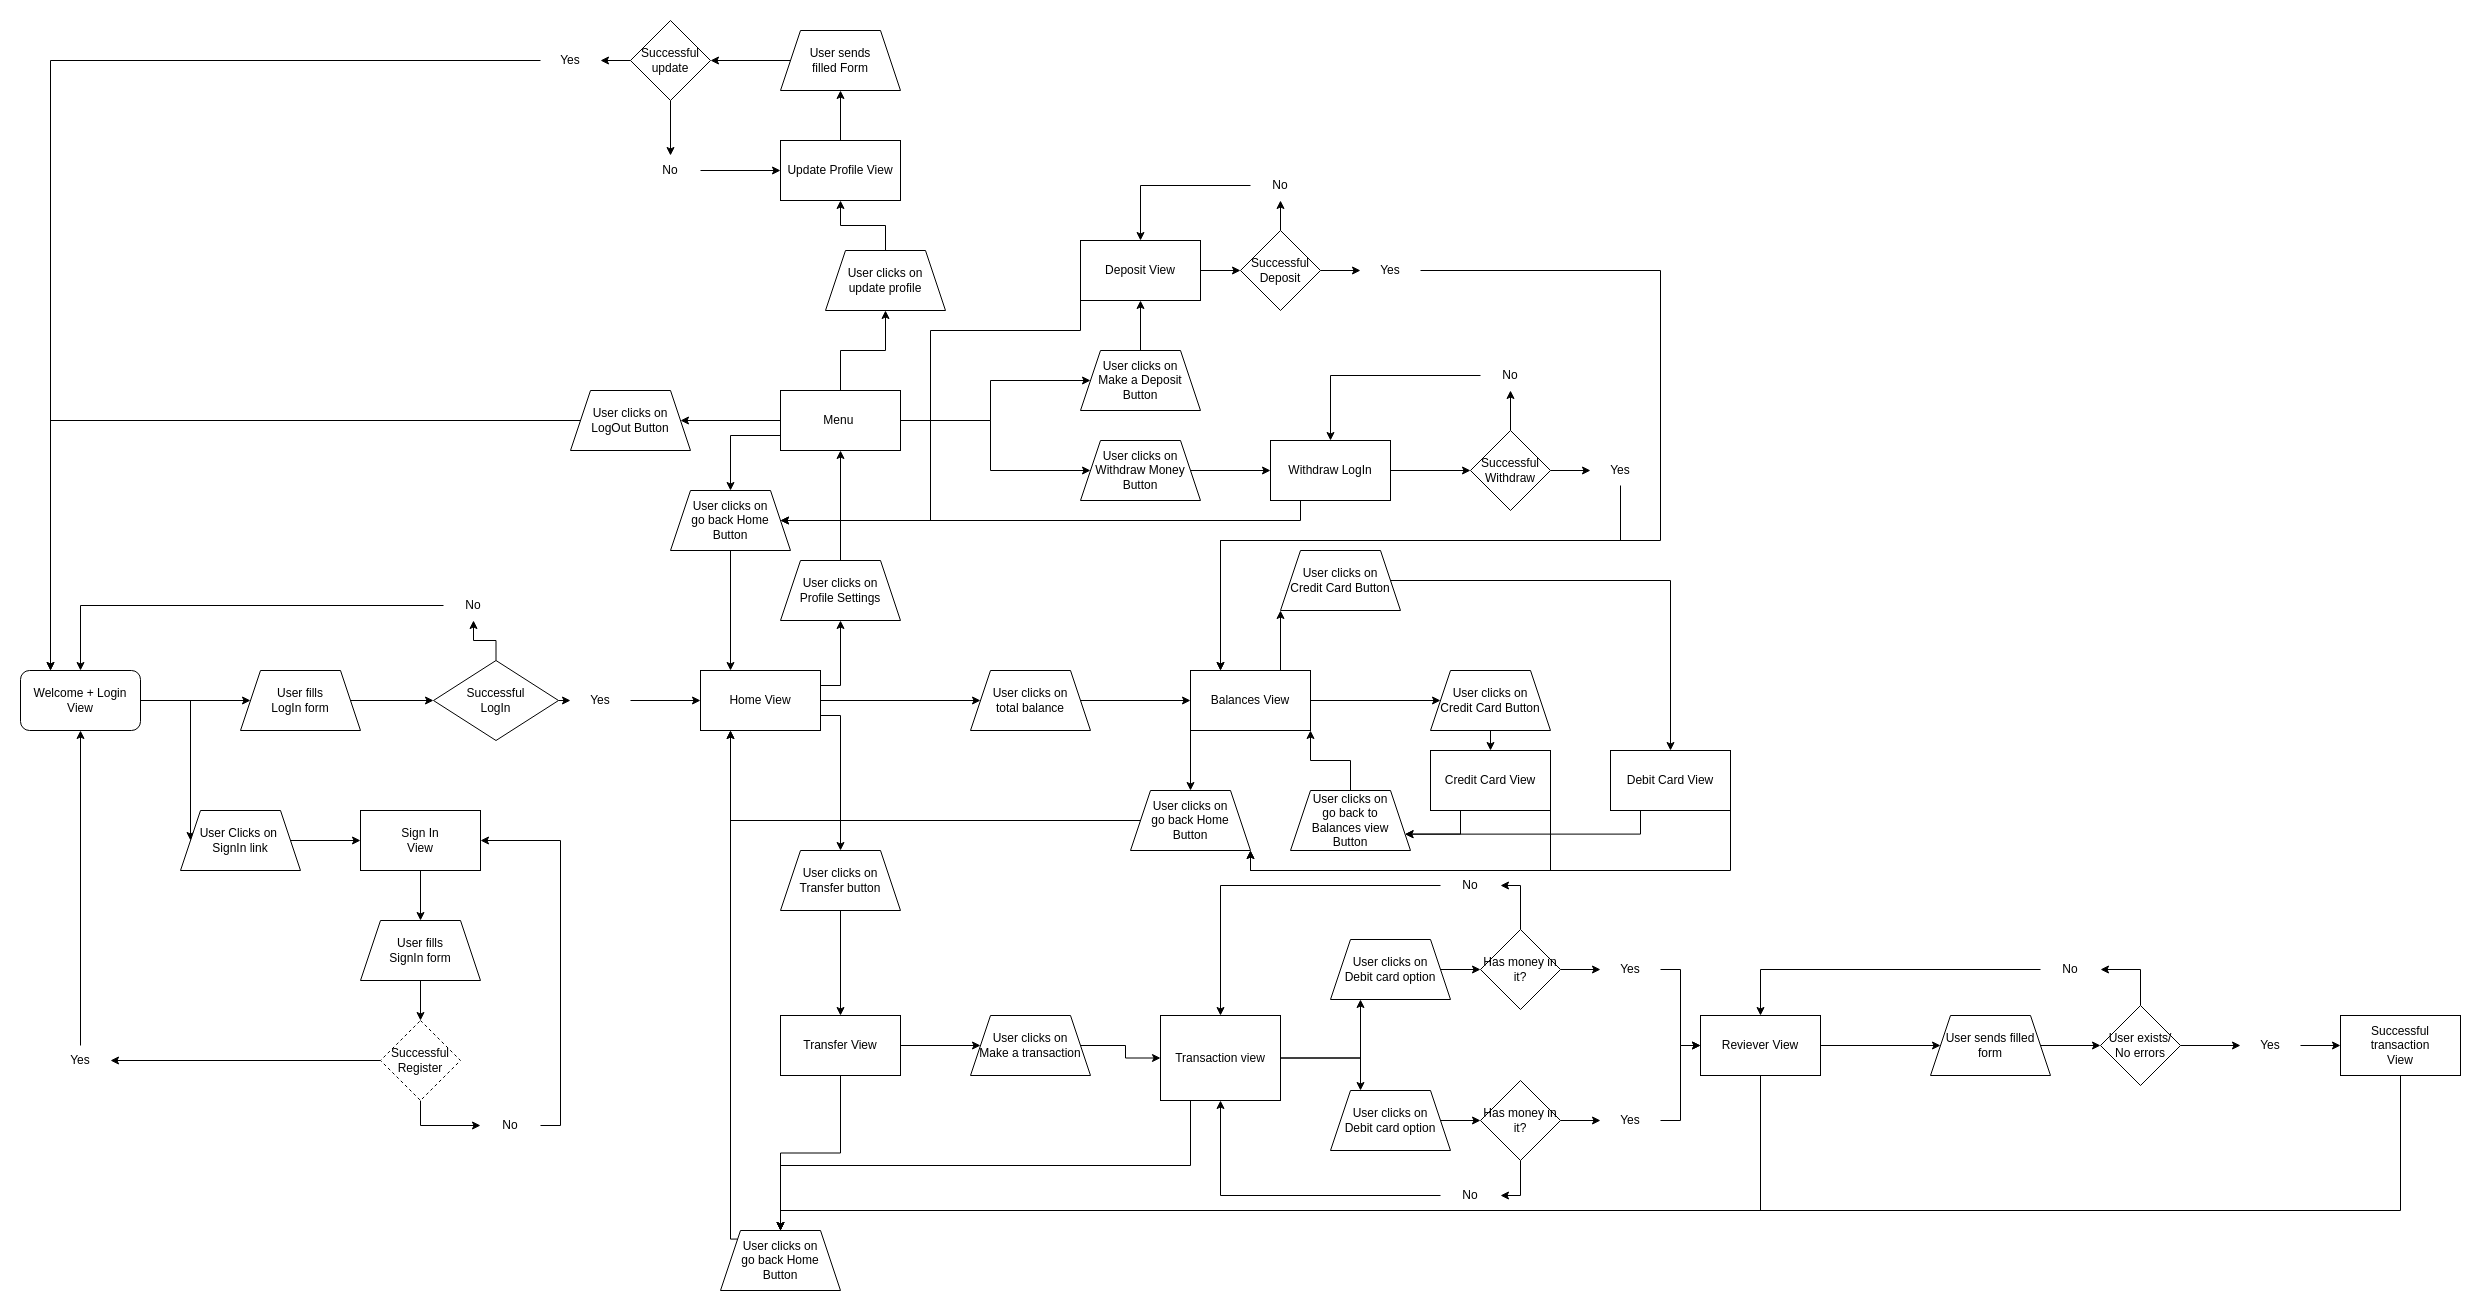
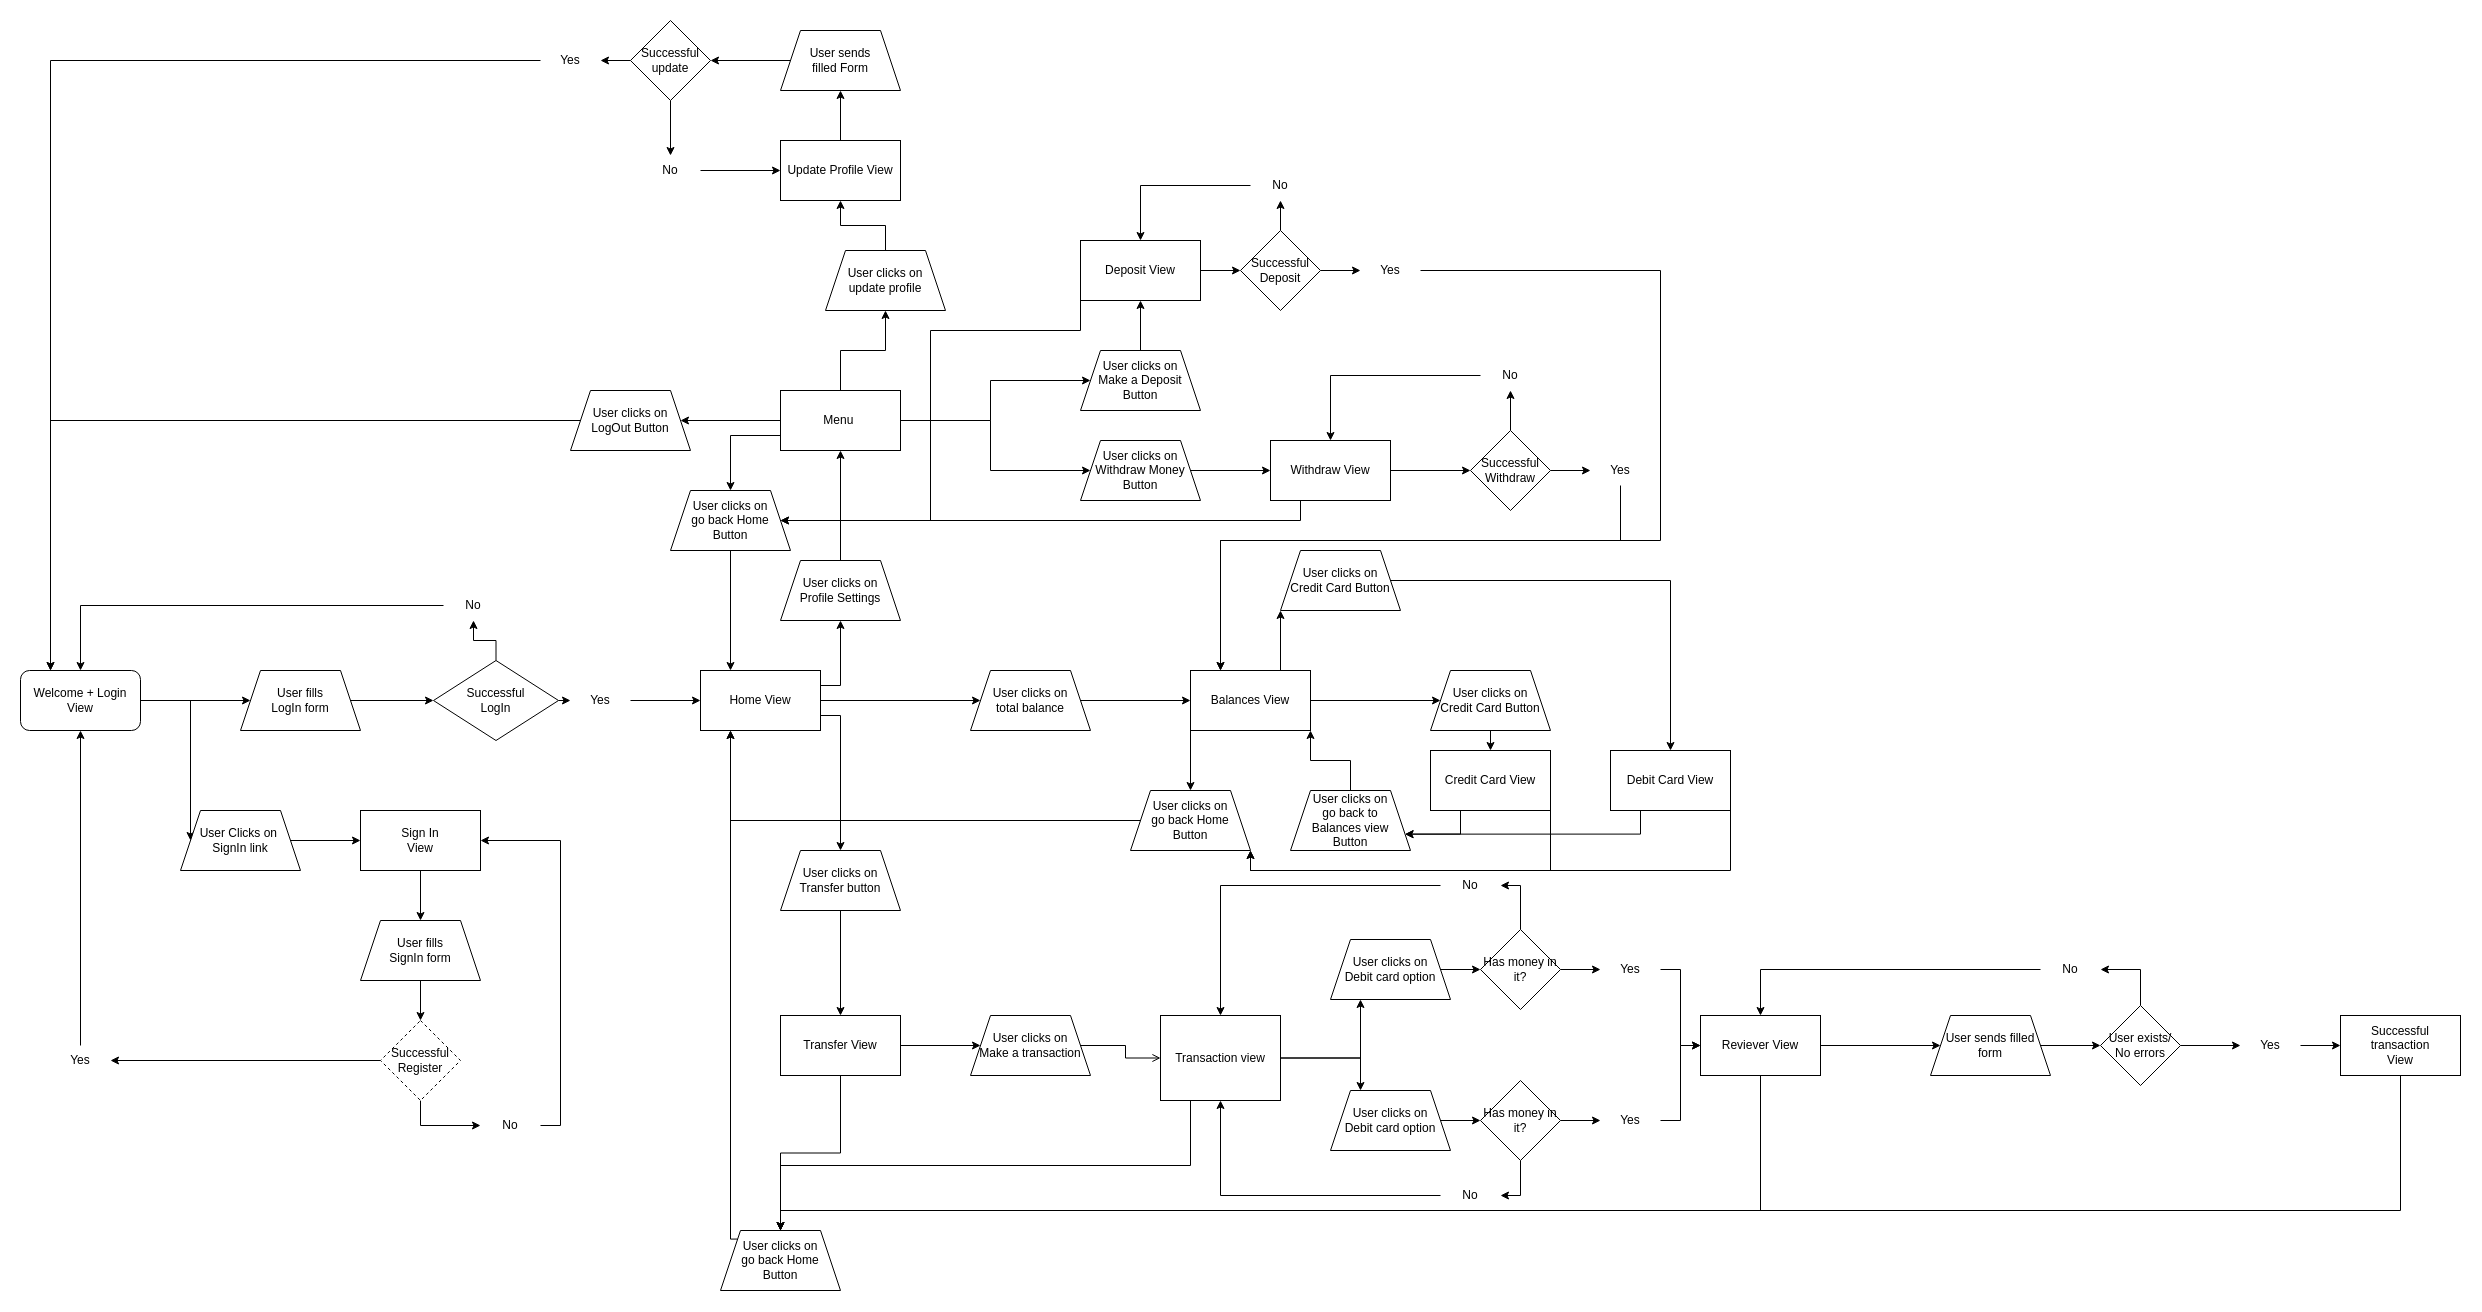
(1331, 471) -> (1331, 471)
(1152, 1058) -> (1153, 1058)
